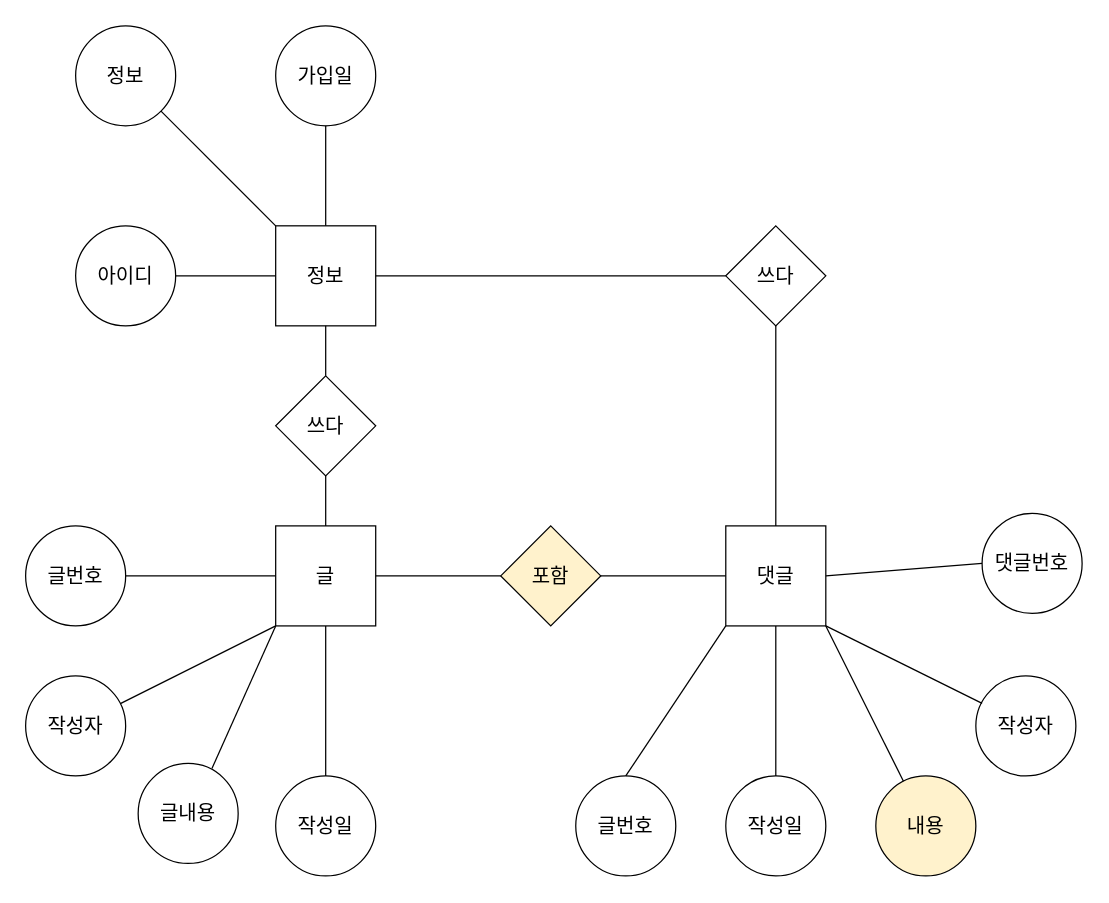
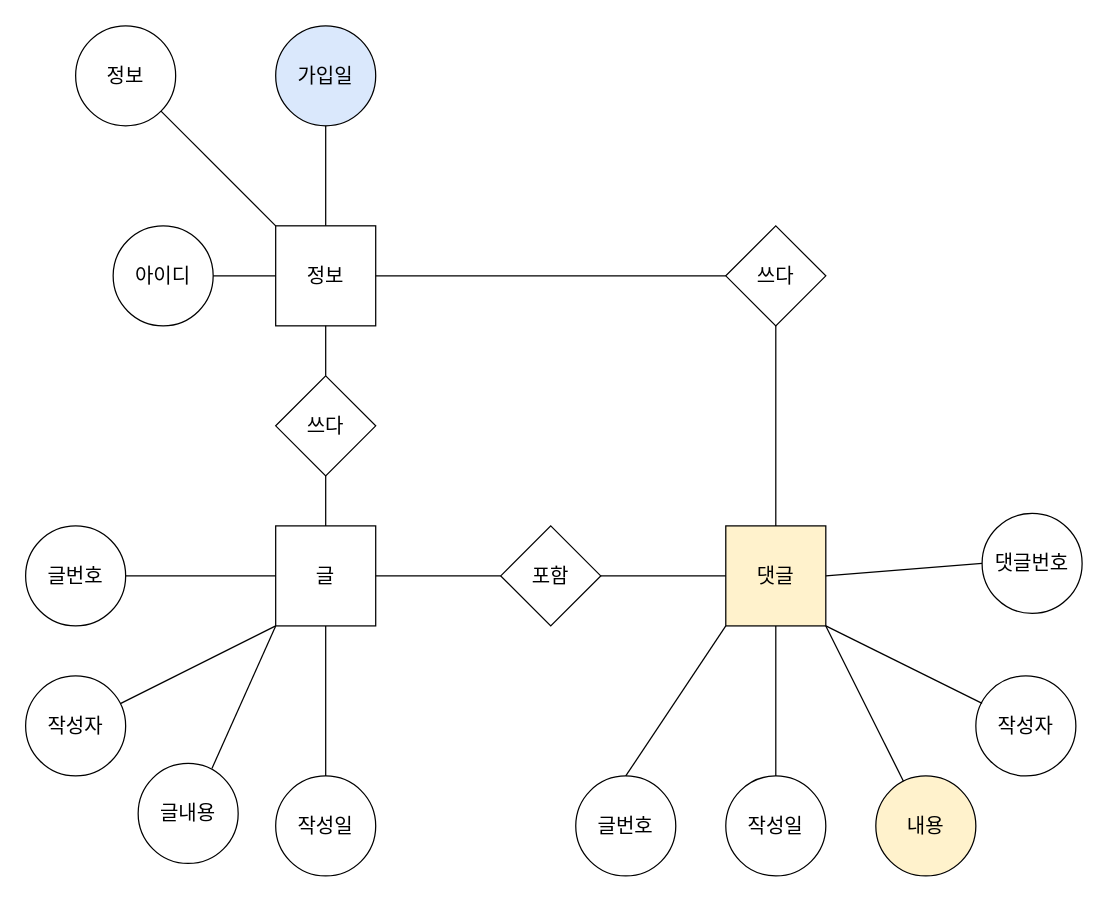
(326, 76) -> (326, 76)
(126, 276) -> (163, 276)
(551, 576) -> (551, 576)
(776, 576) -> (776, 576)
